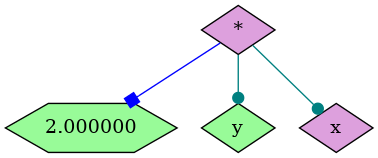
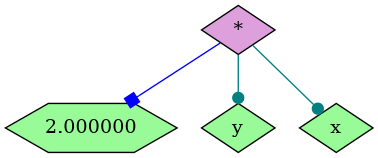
(336, 128) -> (336, 128)
